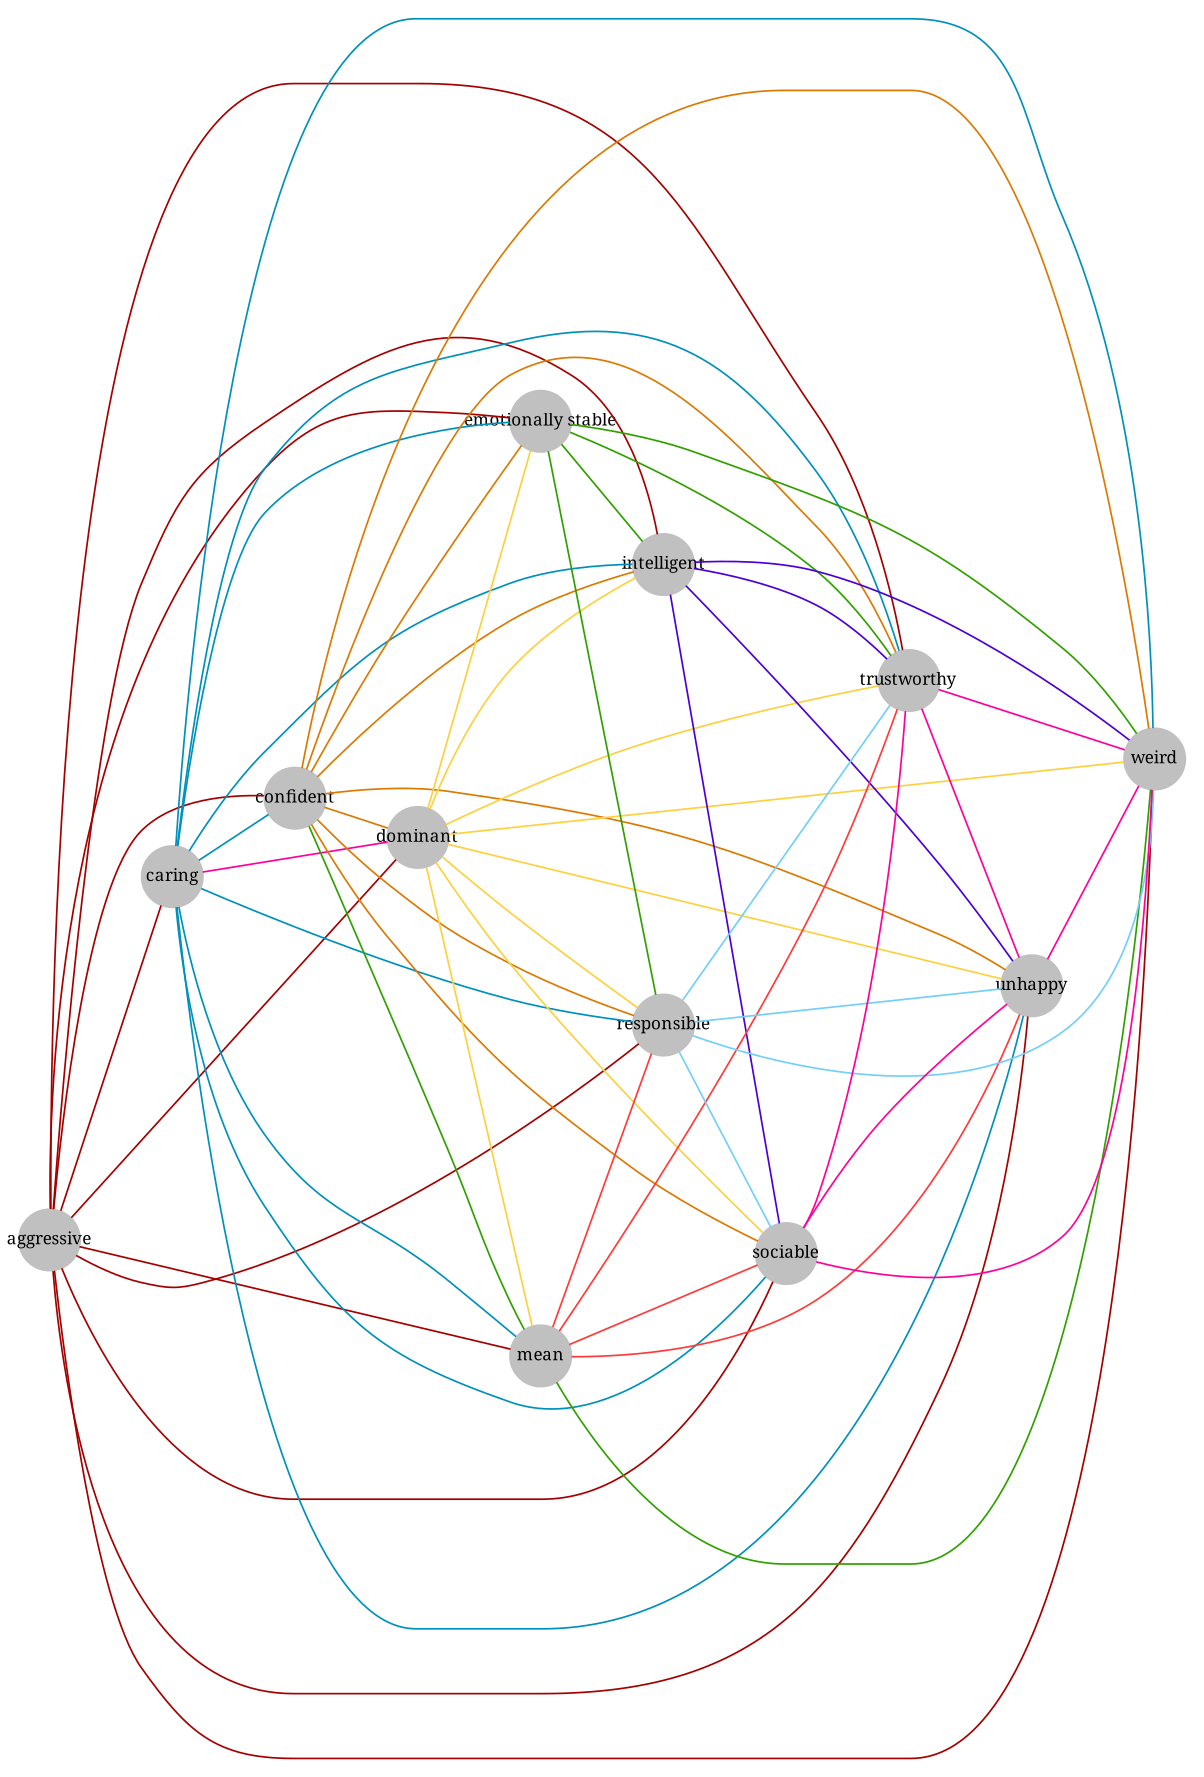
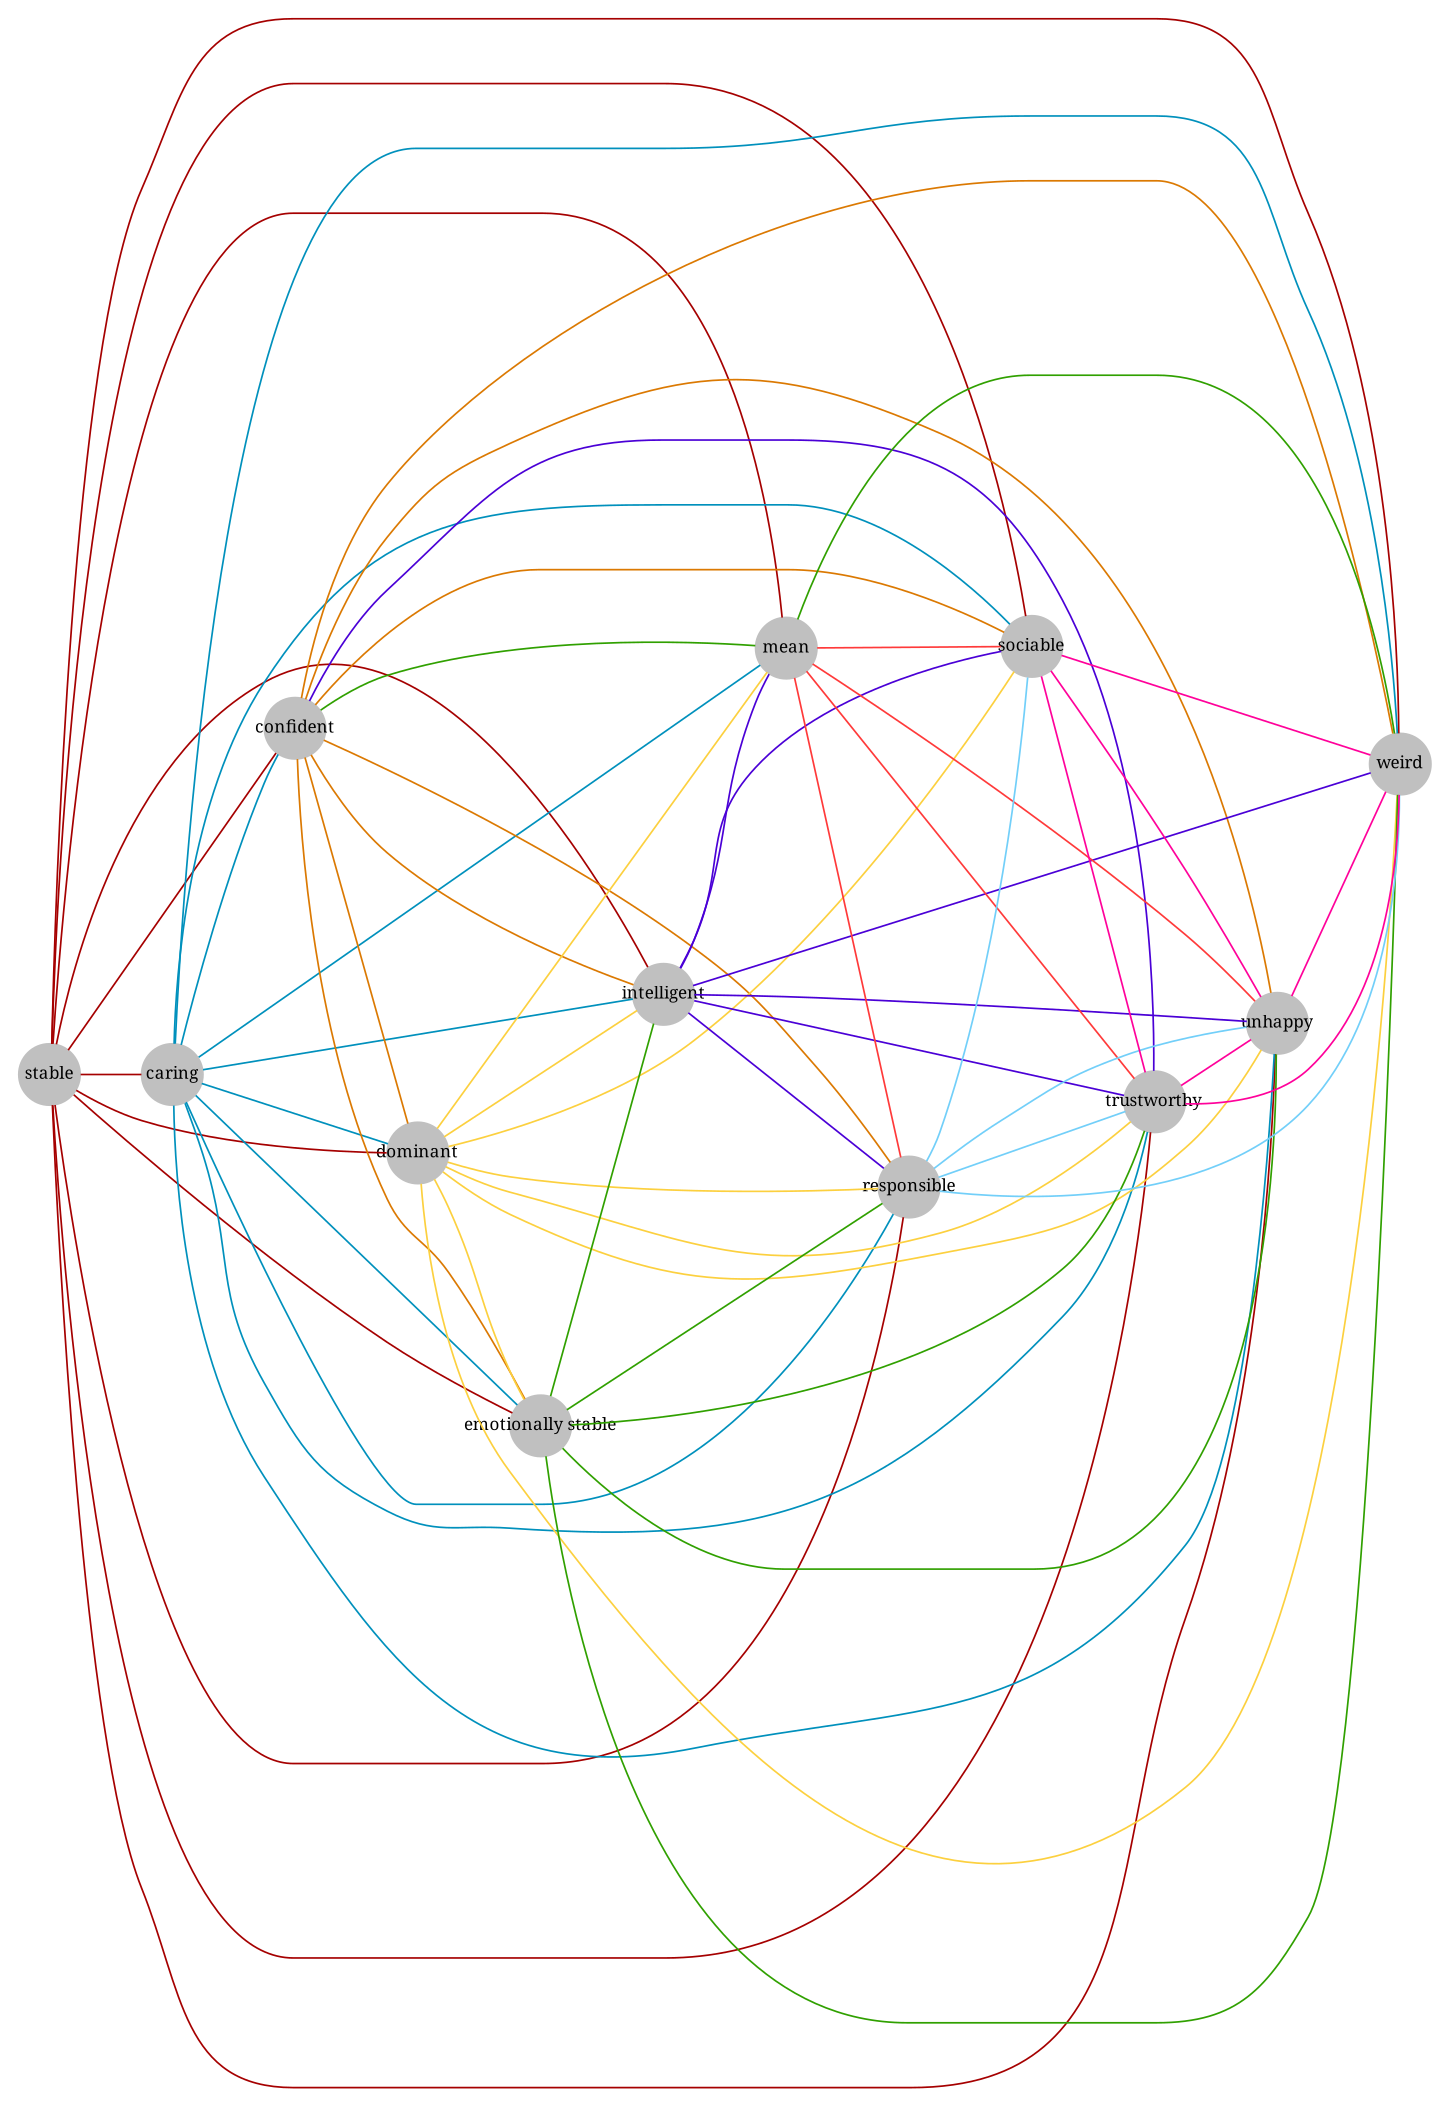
(521, 371) -> (905, 454)
none -> (733, 776)
(295, 857) -> (295, 1114)
none -> (786, 1091)
(49, 1240) -> (49, 1074)
none -> (1090, 1556)
